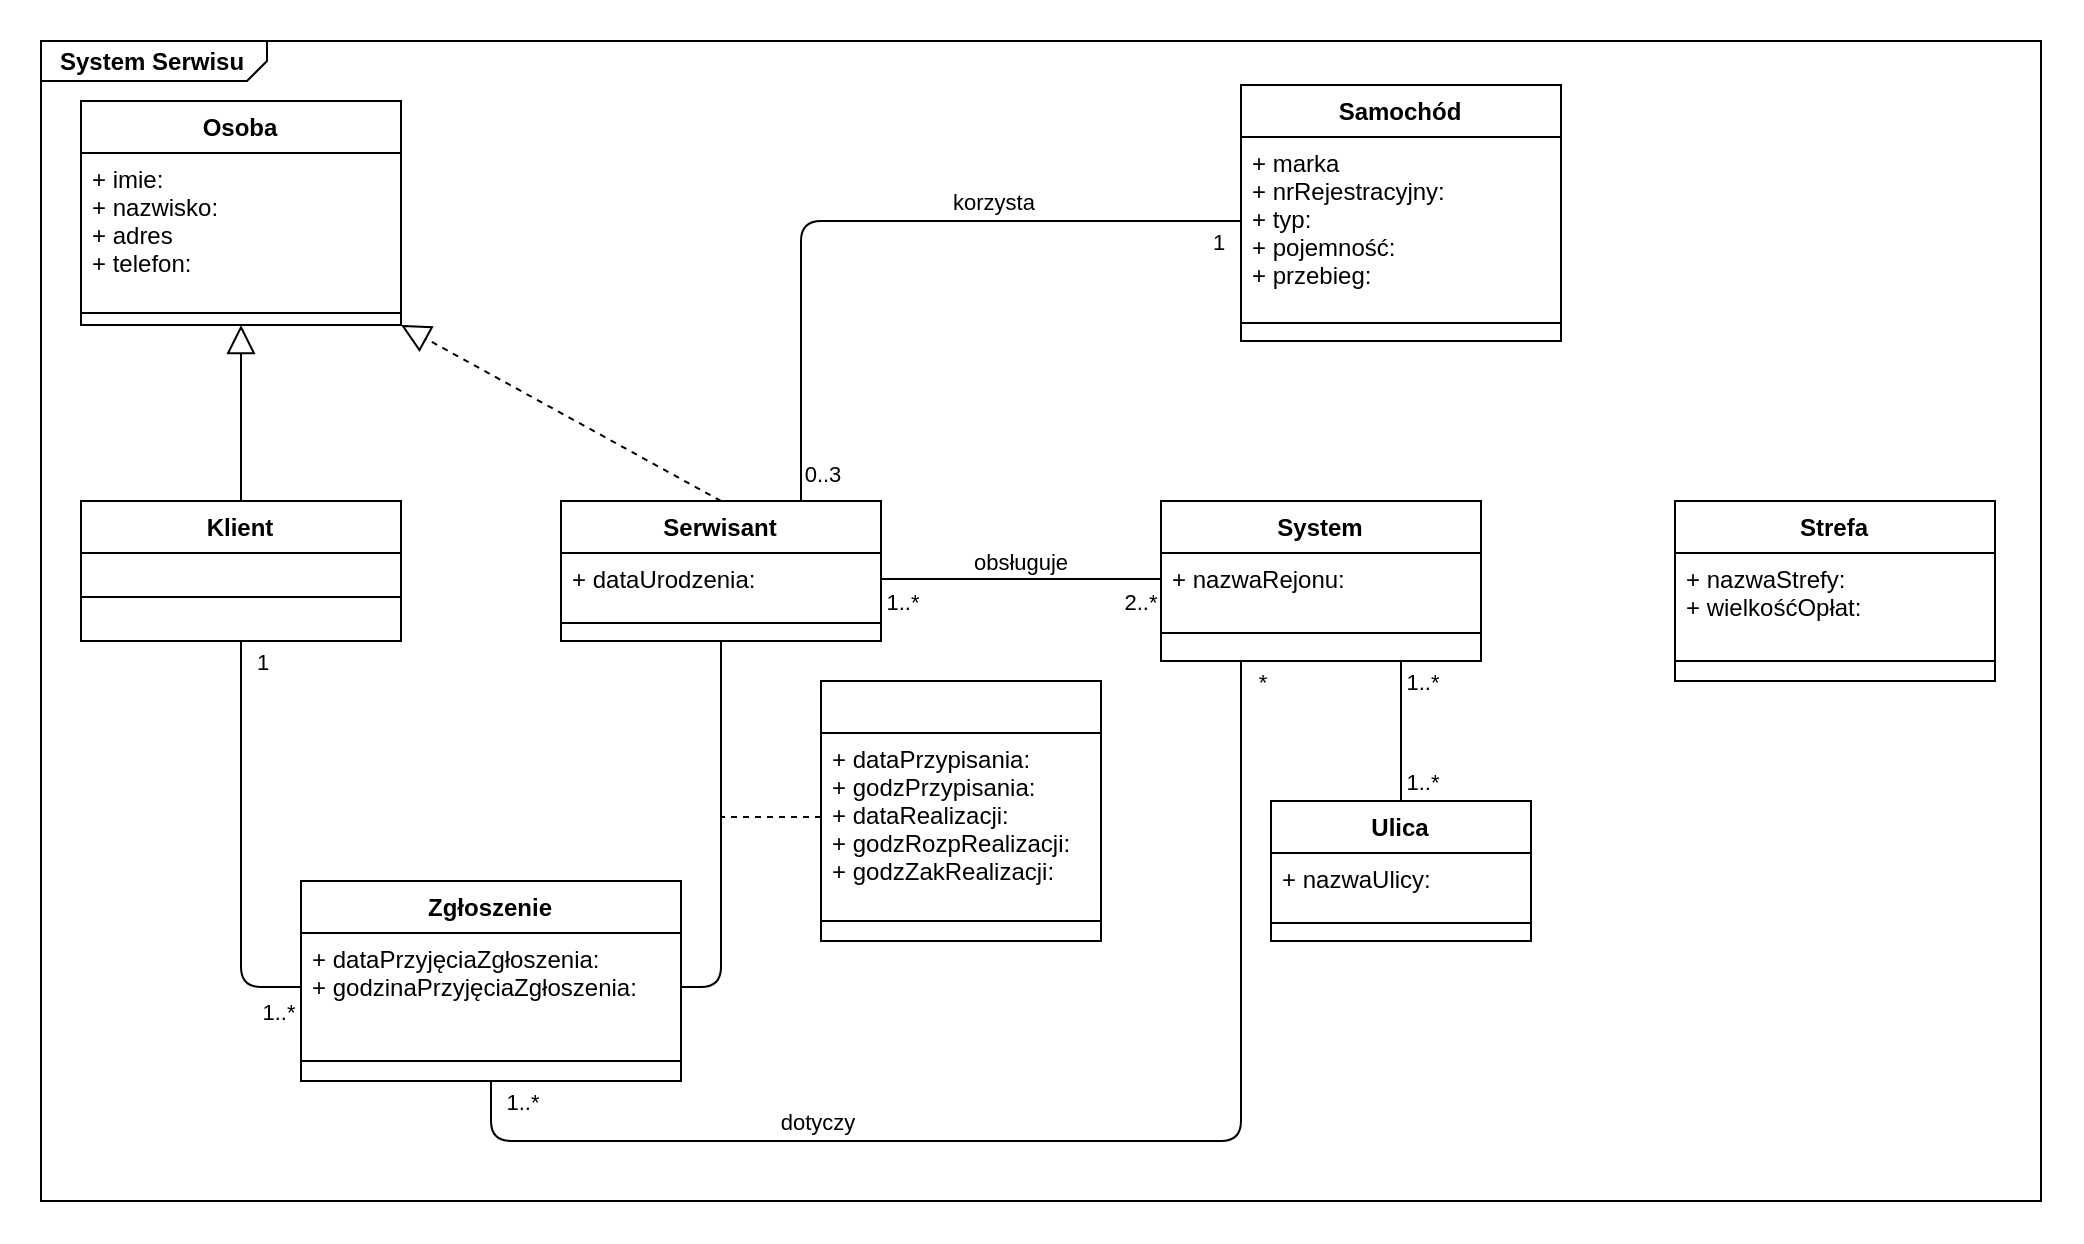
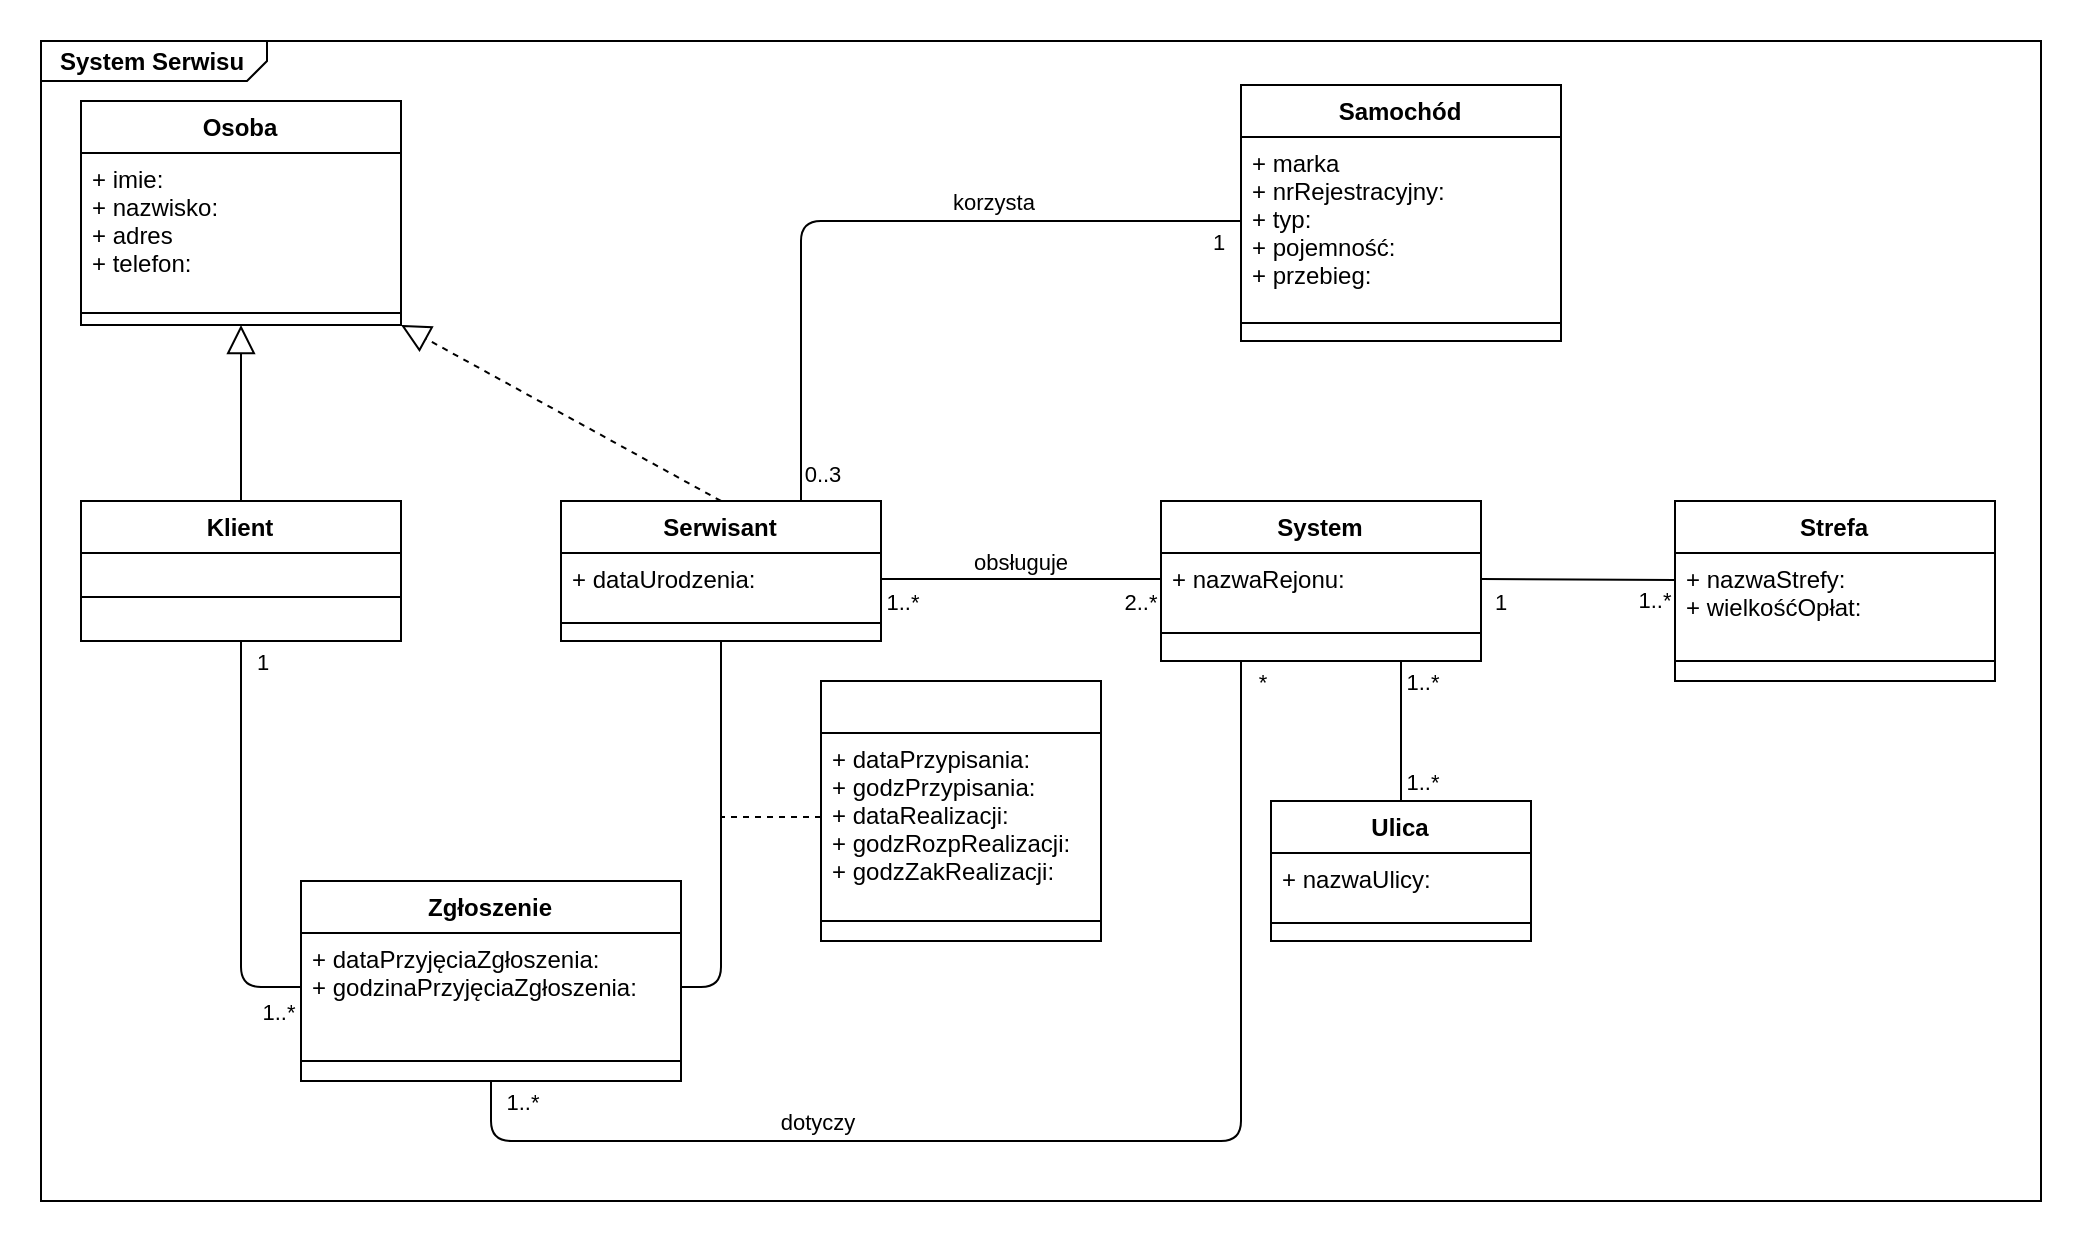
none -> (1578, 580)
